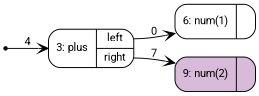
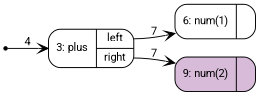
(154, 32) -> (154, 32)
